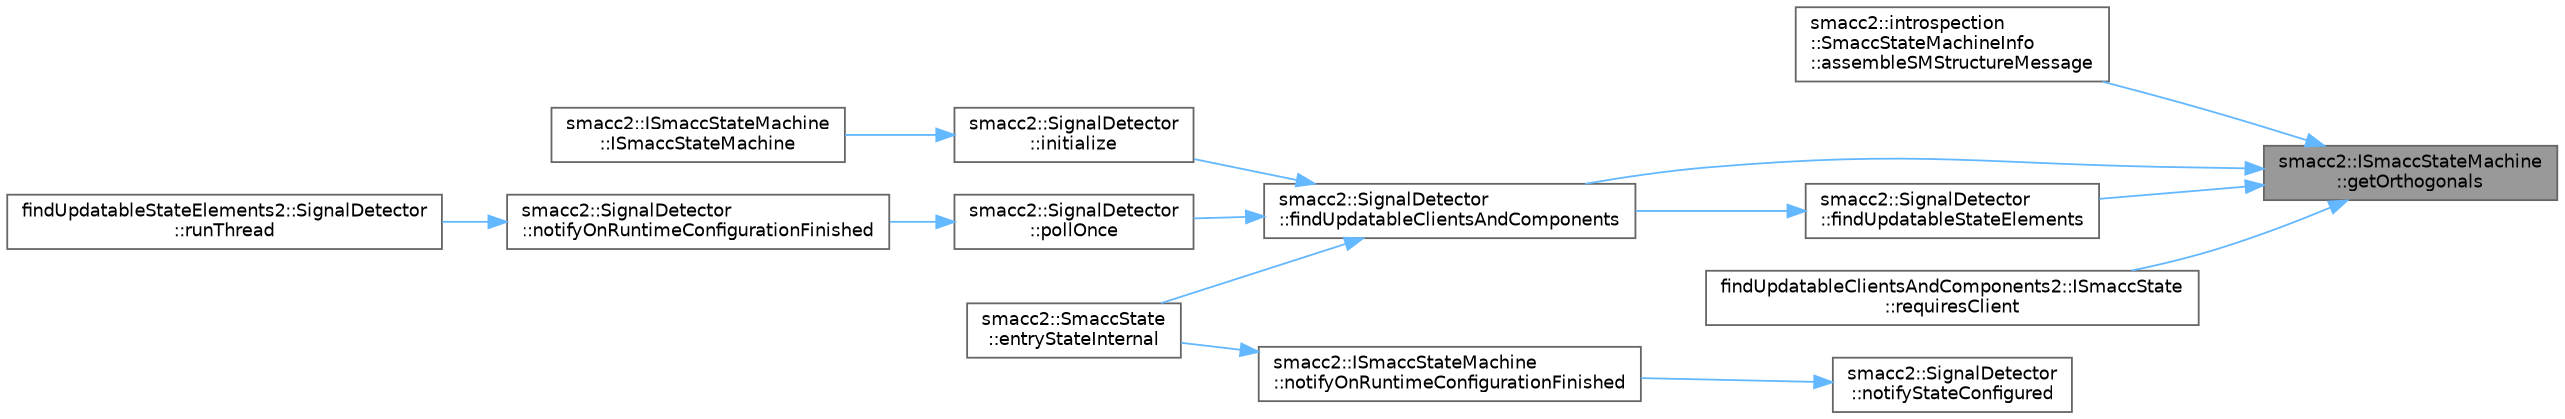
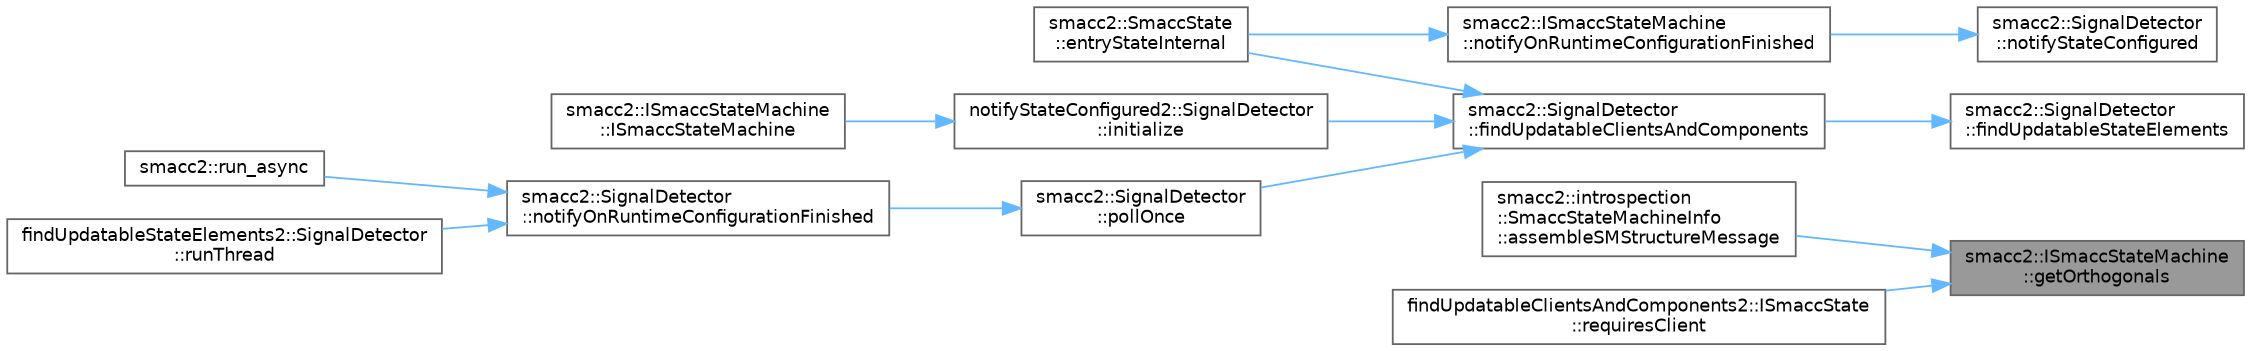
(1074, 135) -> (1141, 121)
(1915, 159) -> none
none -> (225, 168)
(2173, 193) -> none
